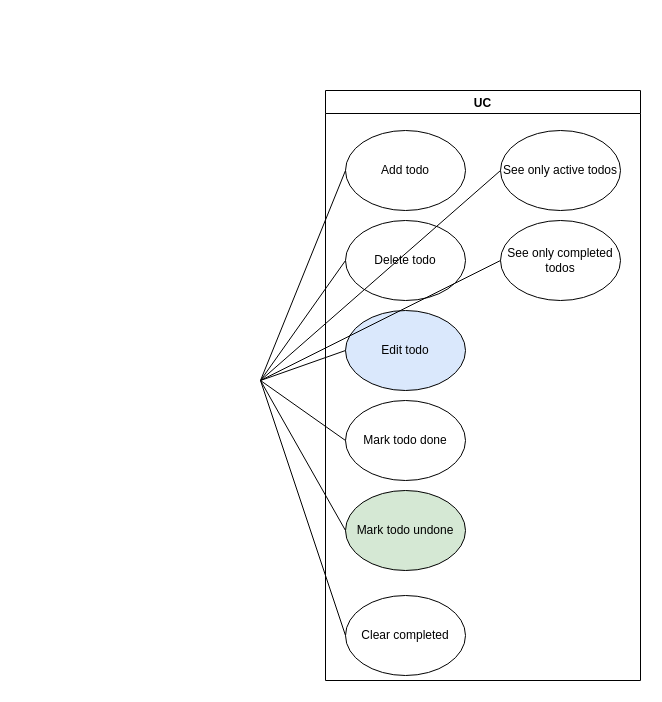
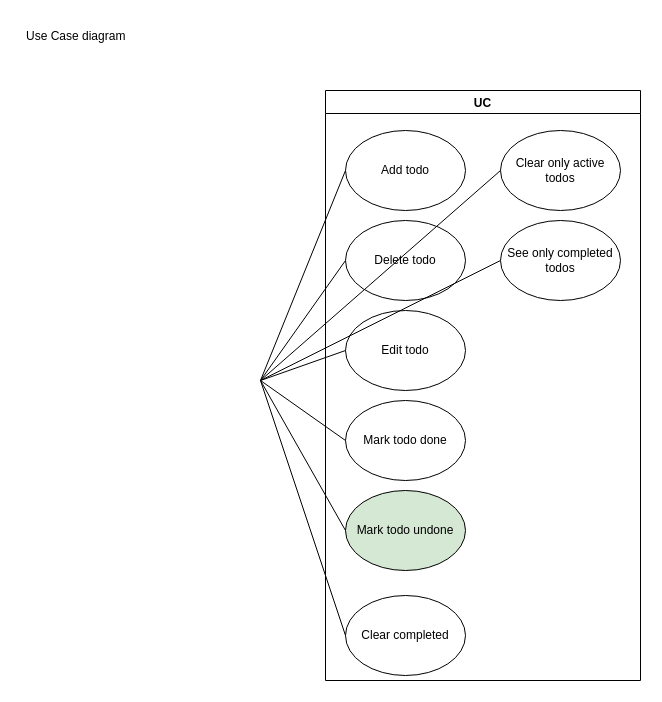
none -> (86, 36)
(561, 171) -> (561, 171)
(406, 351) -> (406, 351)
